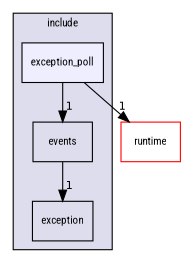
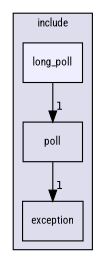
(63, 63) -> (53, 63)
(63, 142) -> (53, 142)
(151, 142) -> none
